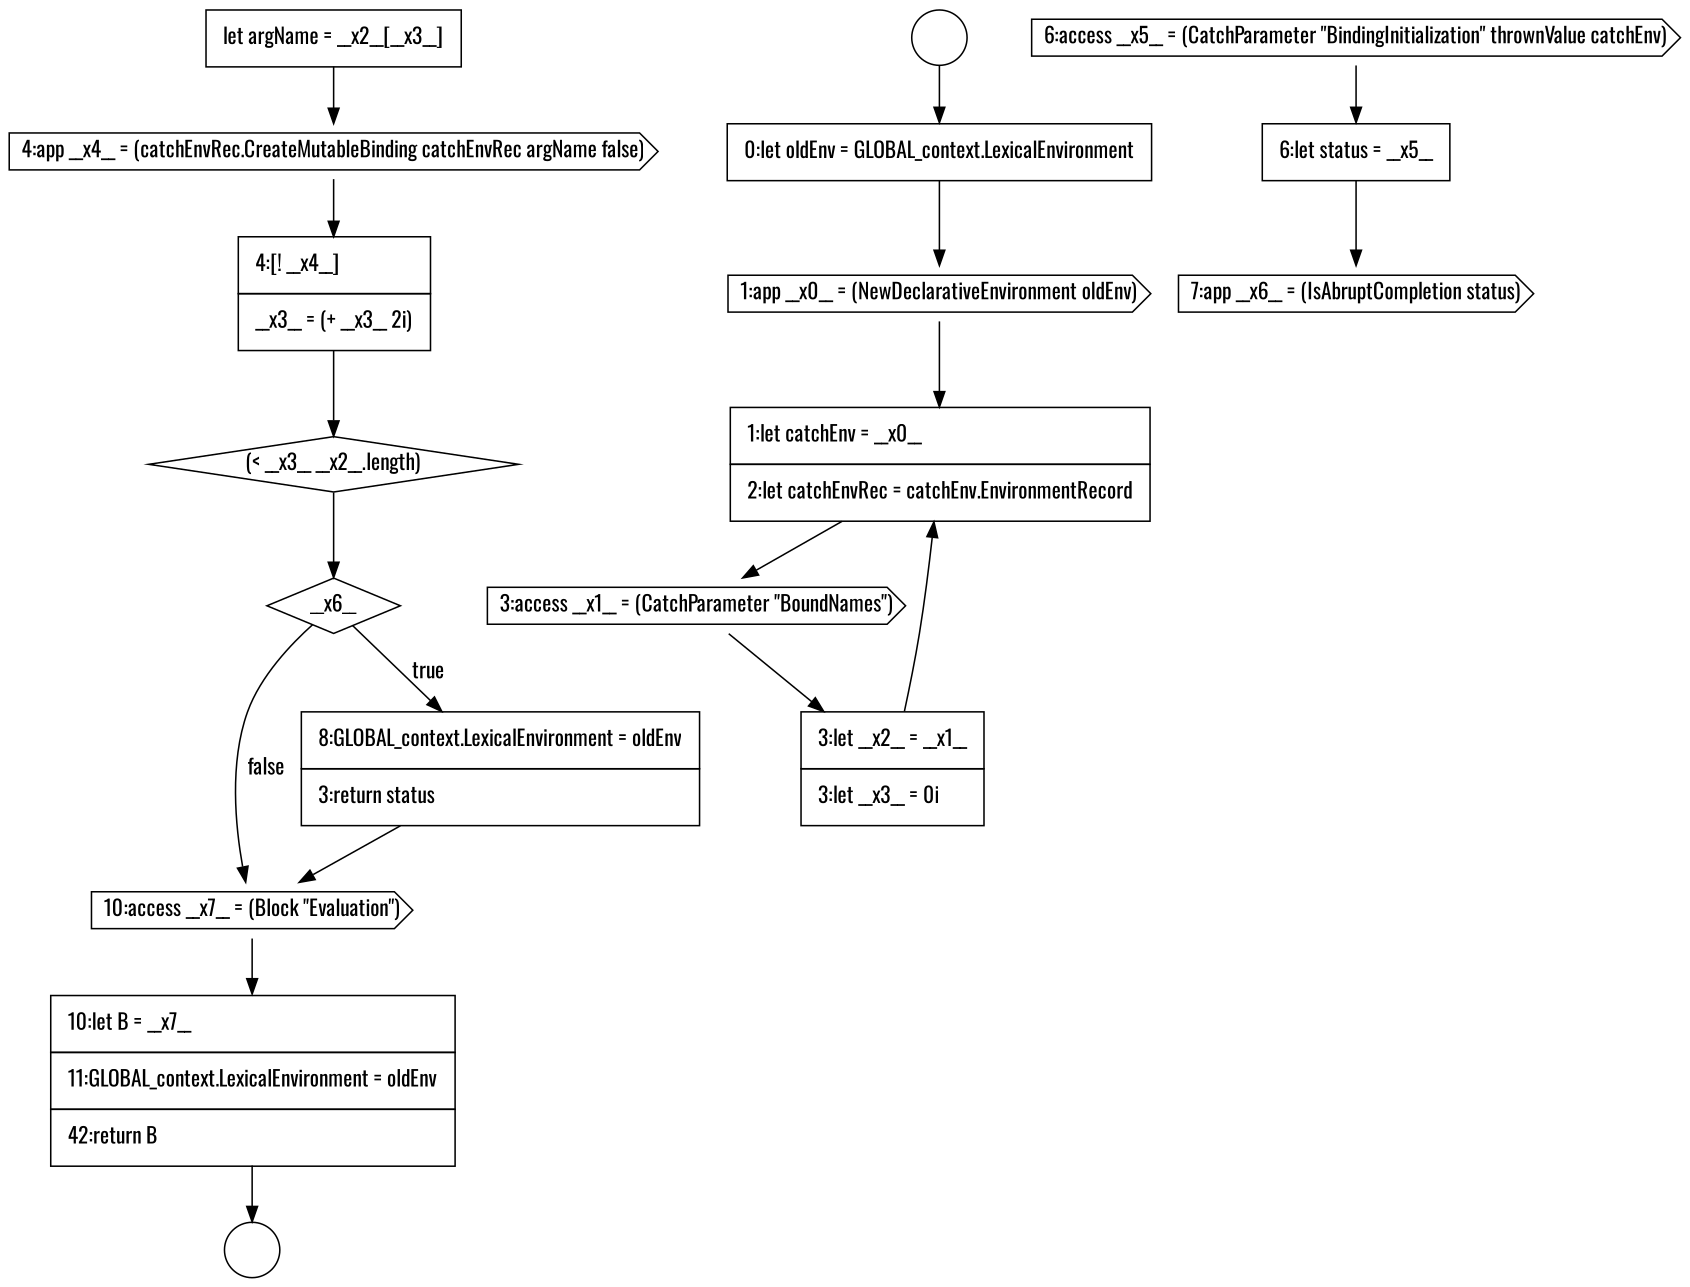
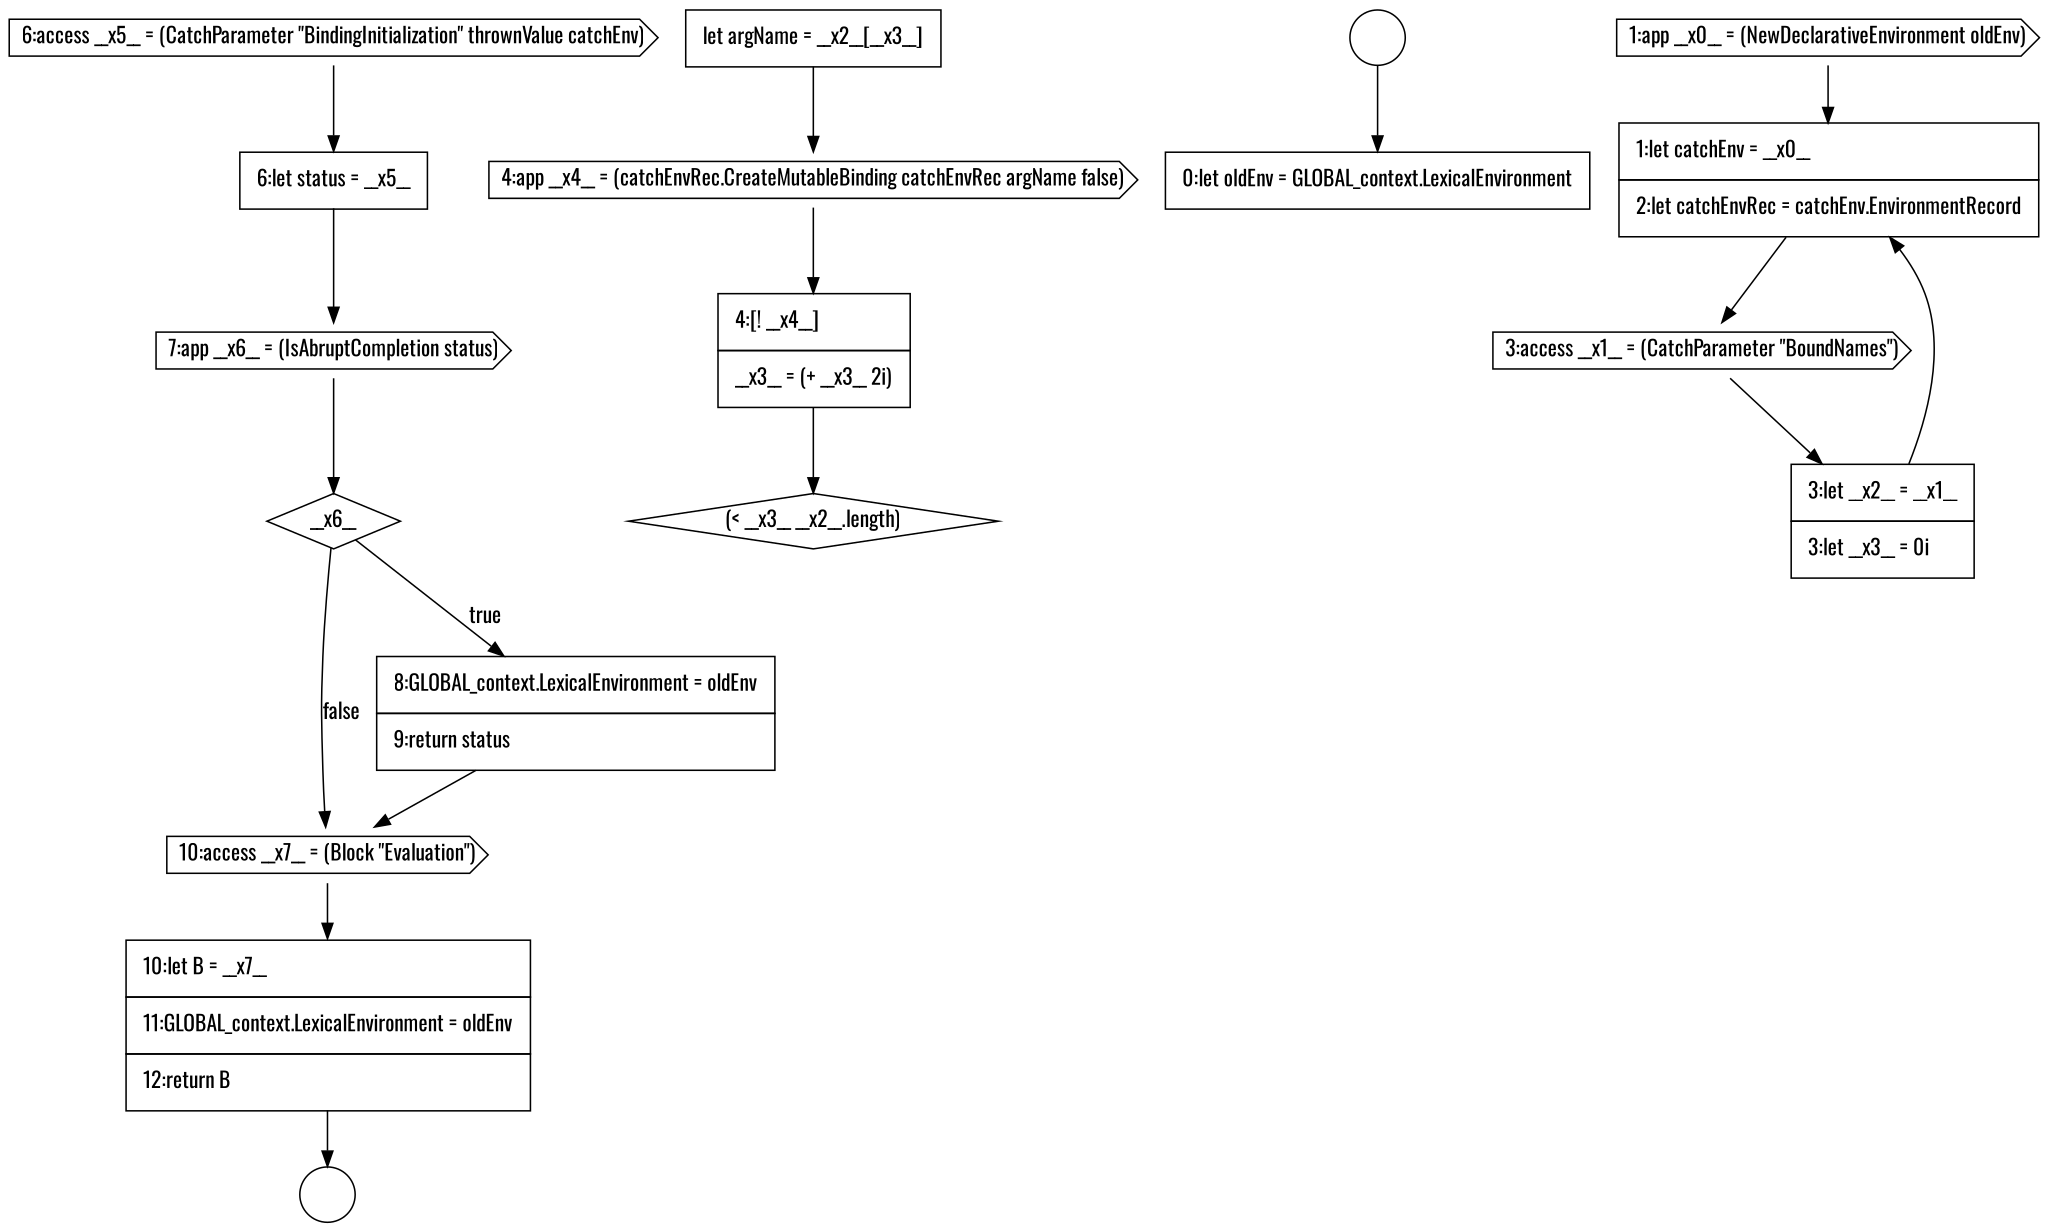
(939, 215) -> none
(334, 527) -> (334, 428)
(377, 796) -> (452, 741)
(113, 1137) -> (188, 1082)
